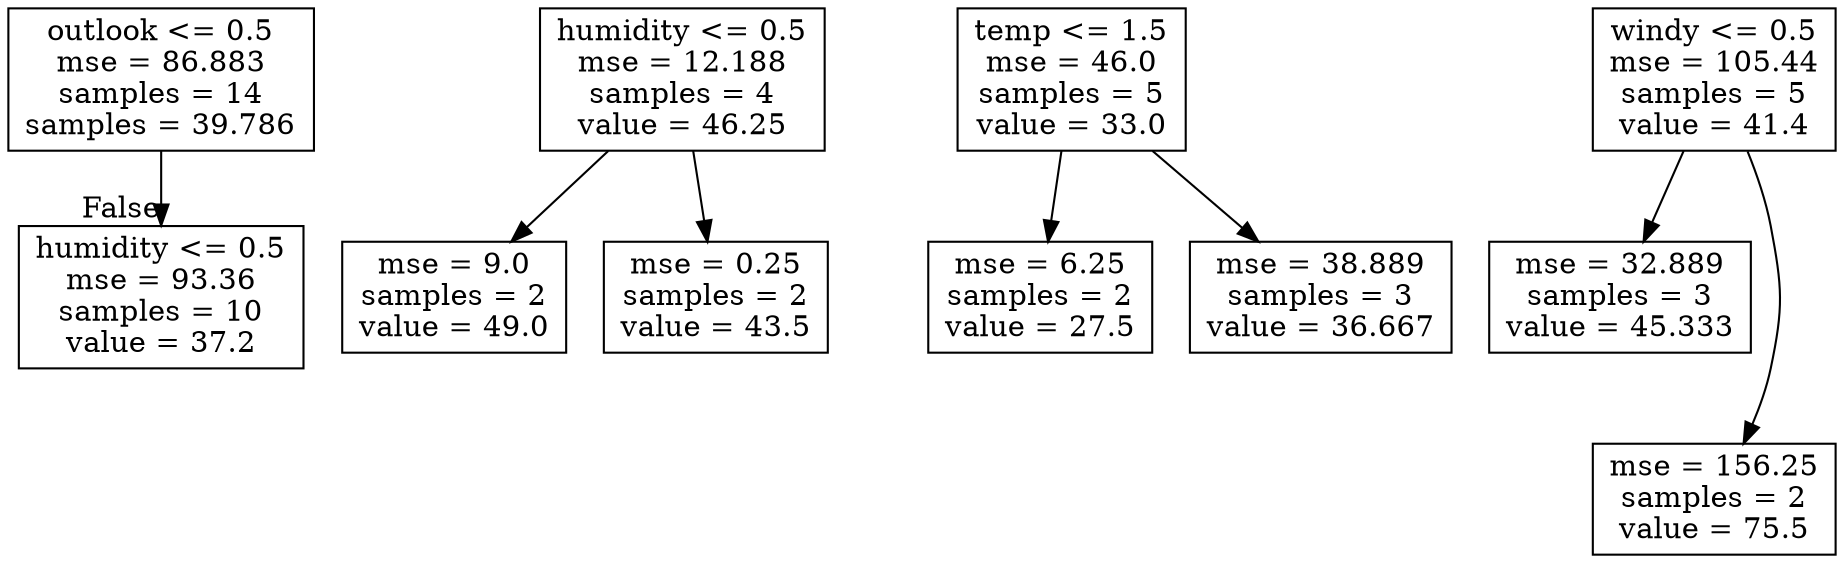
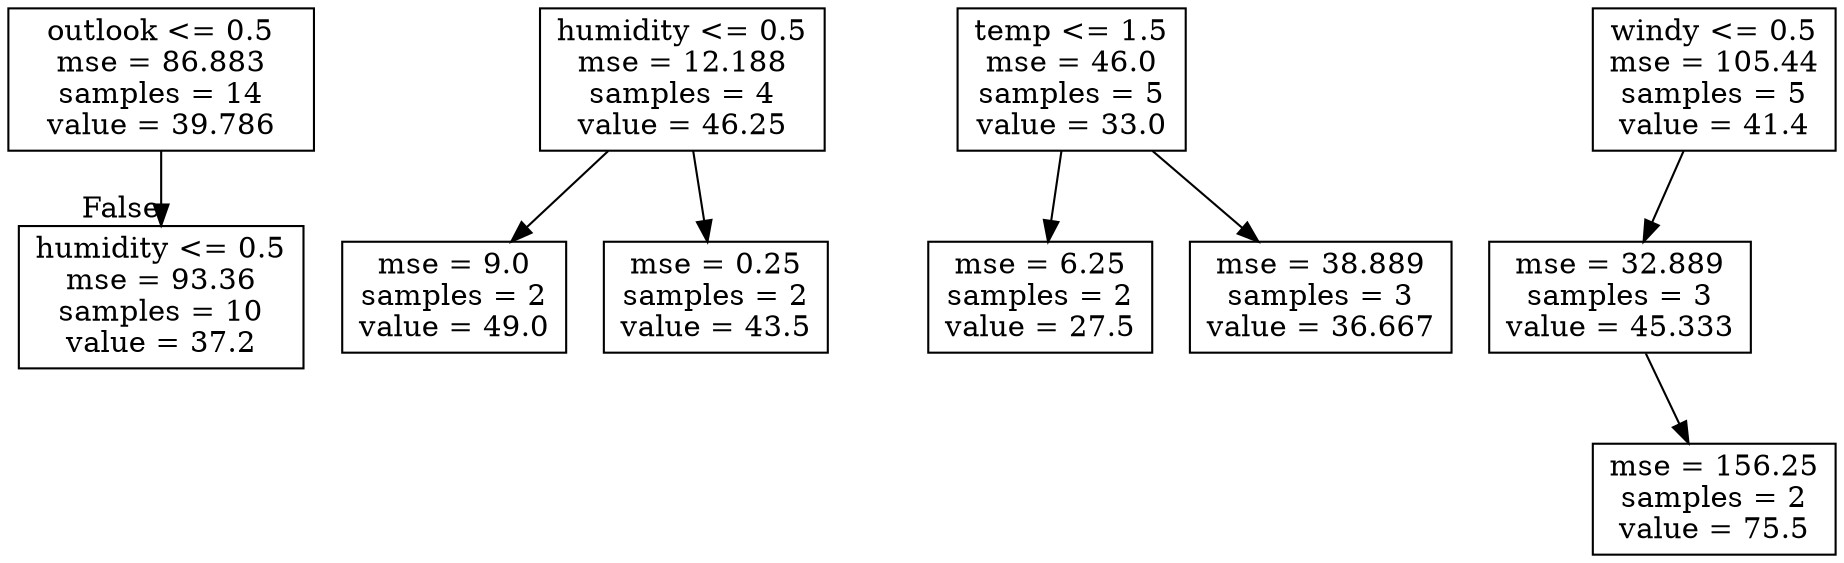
(161, 80) -> (161, 80)
(1780, 288) -> (1663, 389)
